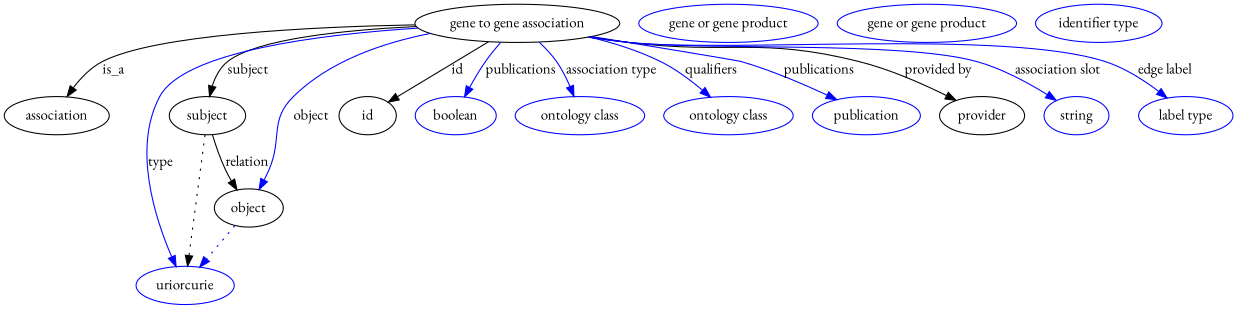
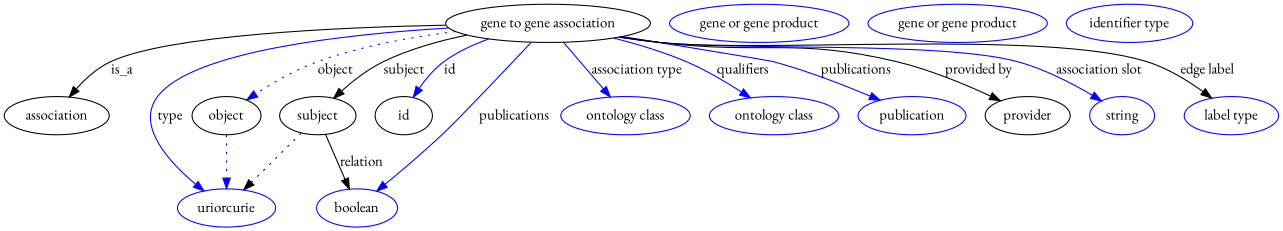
(892, 44) -> (930, 44)
(443, 69) -> (450, 58)
(318, 77) -> (352, 51)
(221, 158) -> (335, 157)
